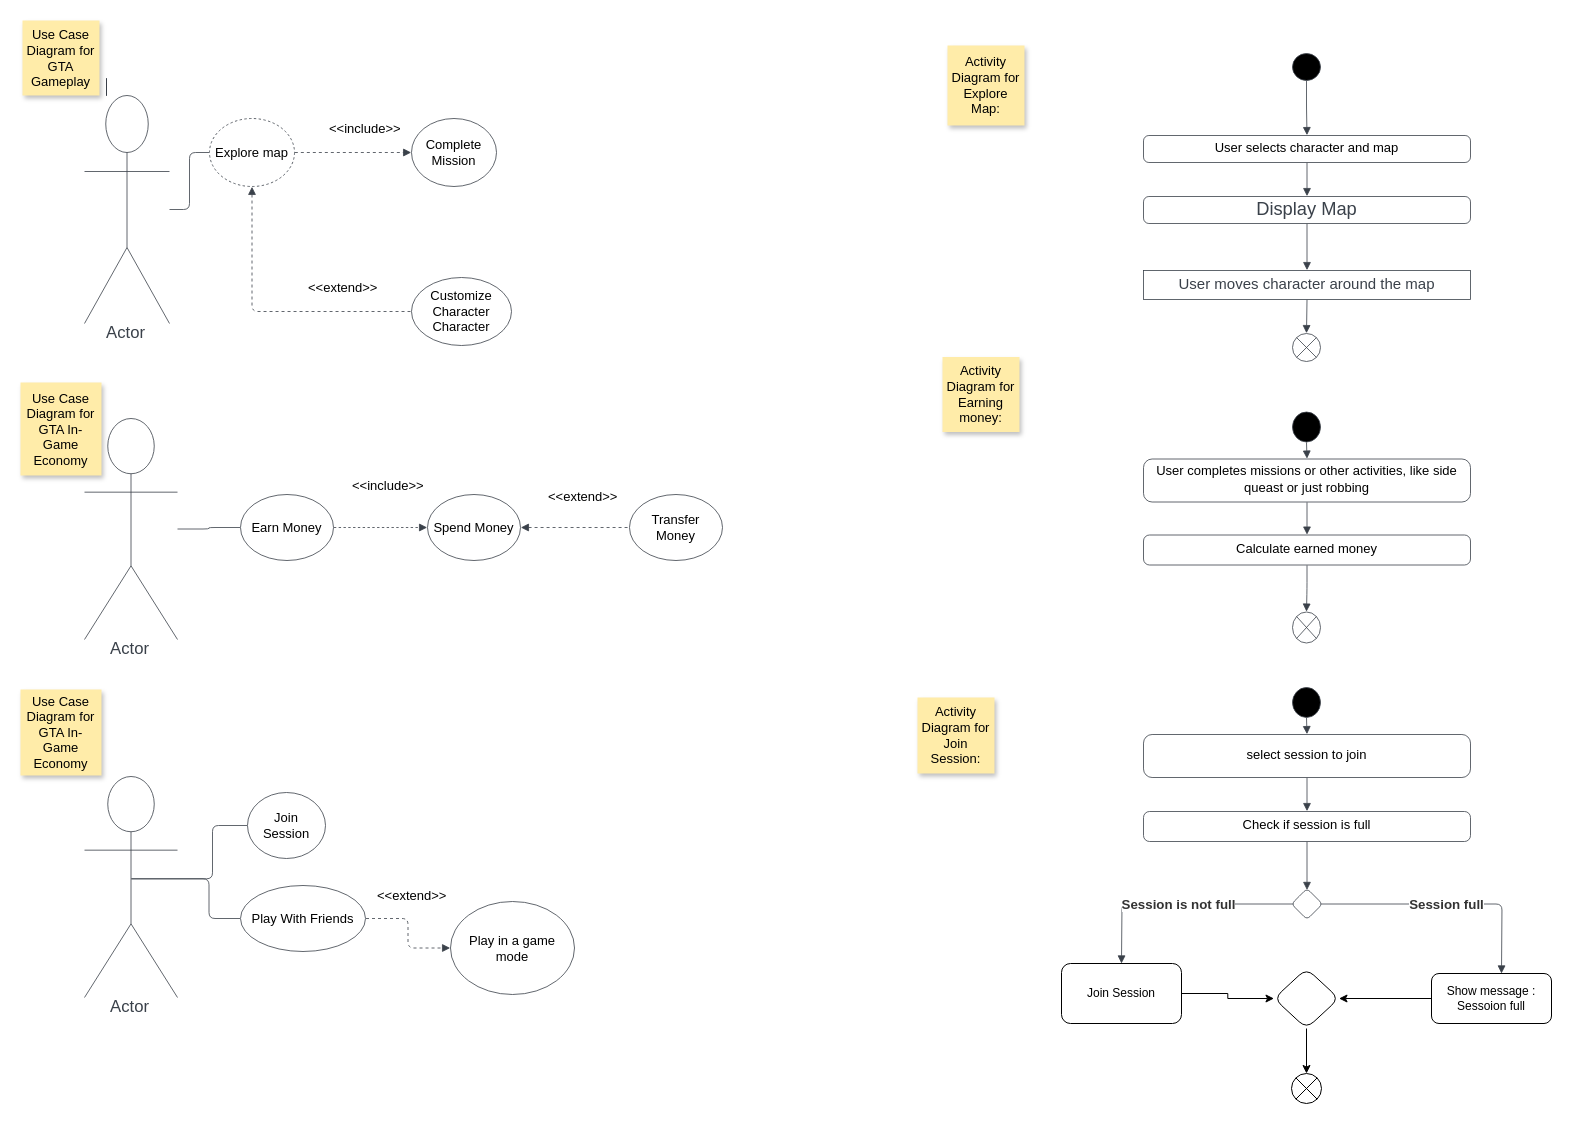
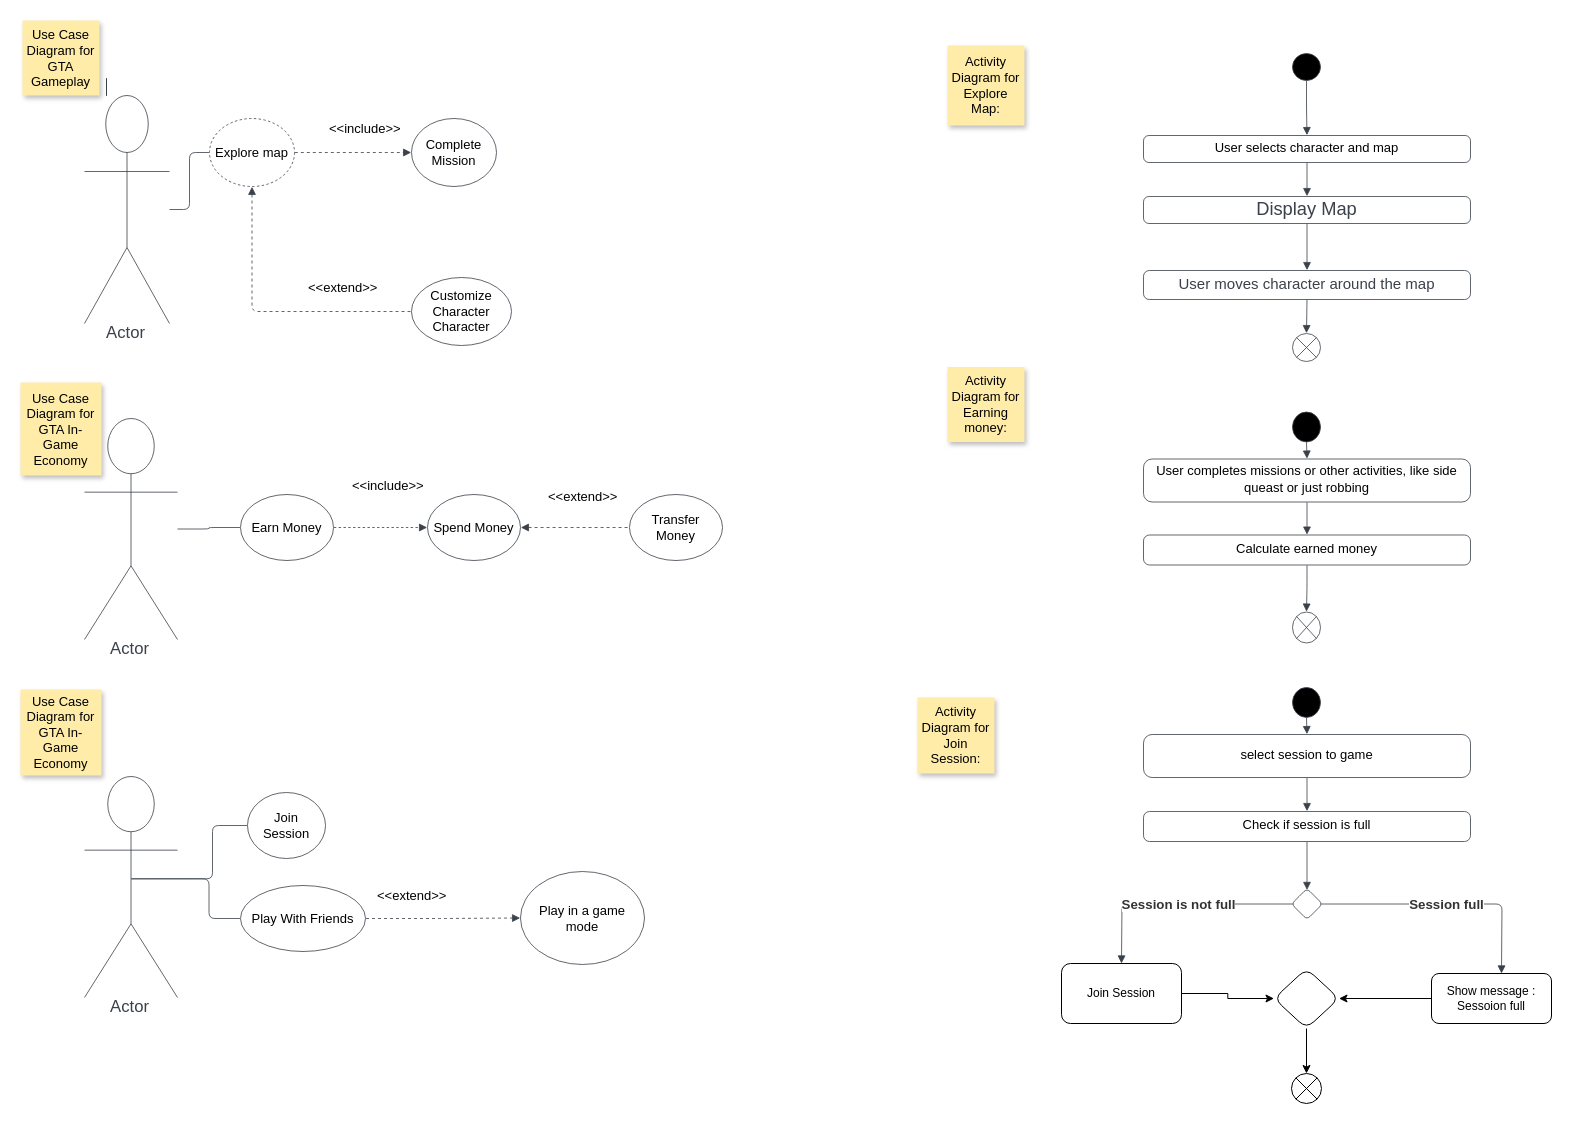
(1307, 285) -> (1307, 285)
(981, 395) -> (986, 405)
(1307, 757) -> (1307, 757)
(513, 948) -> (583, 918)
